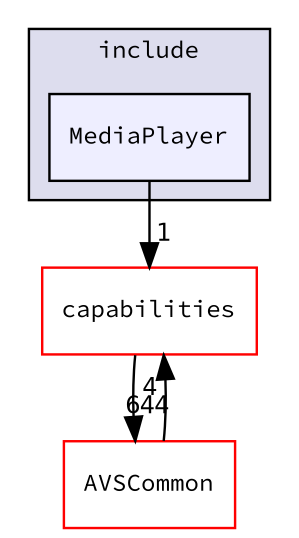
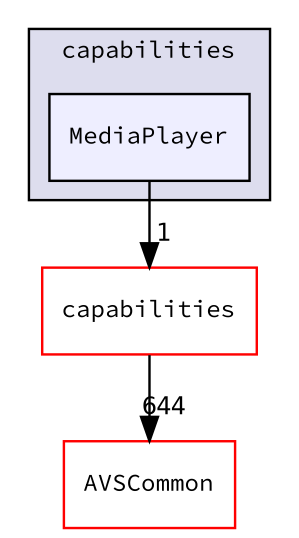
(149, 52) -> (149, 52)
(166, 410) -> none
